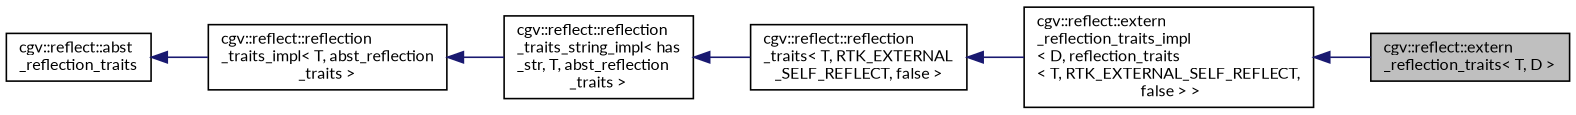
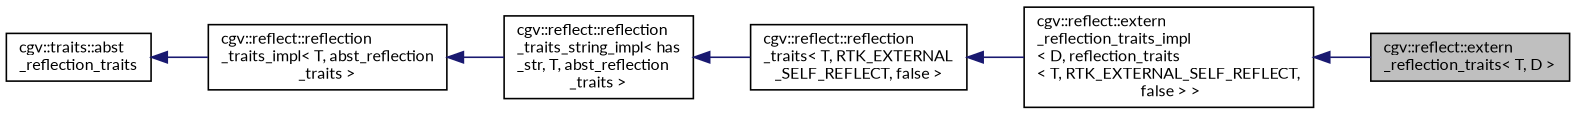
(79, 57) -> (79, 57)
